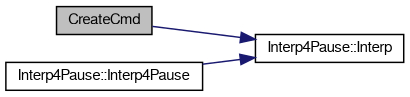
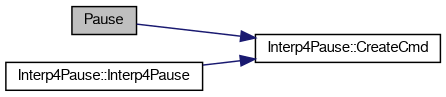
(104, 21) -> (104, 21)
(330, 48) -> (348, 48)
